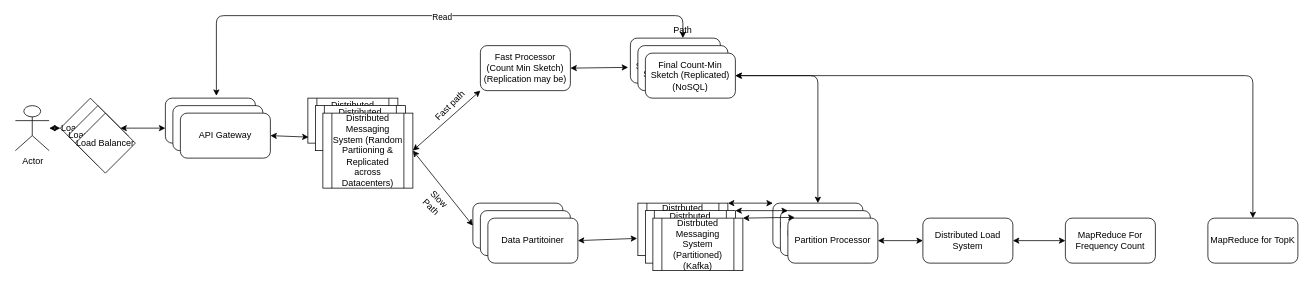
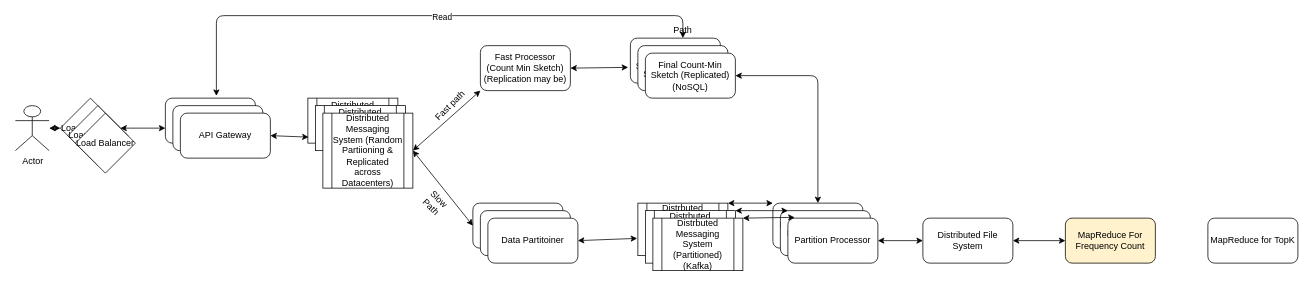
(1037, 75) -> none
(968, 240) -> (968, 240)
(1110, 240) -> (1110, 240)
